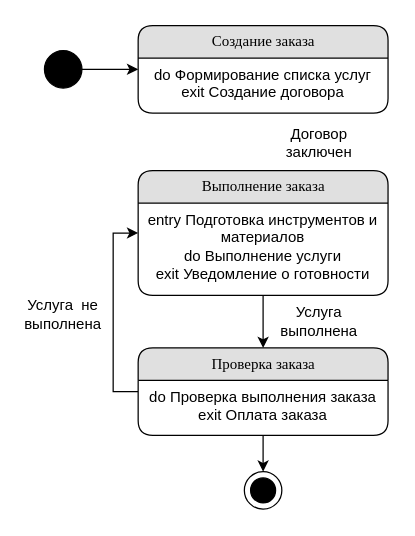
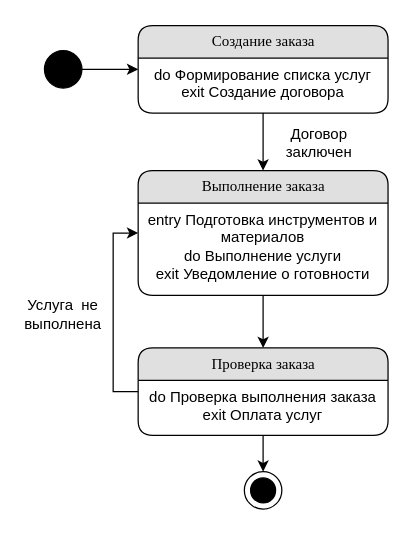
none -> (263, 137)
(319, 322) -> none
(263, 407) -> (263, 407)
